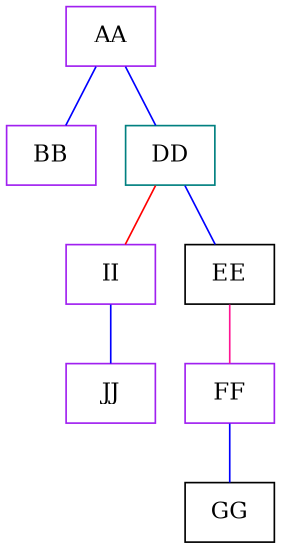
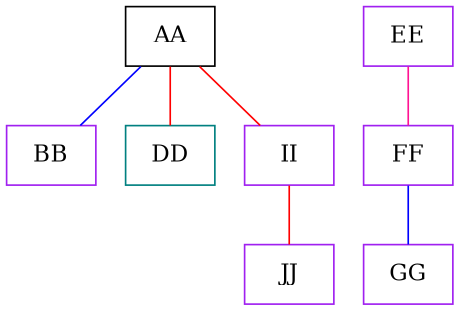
(111, 36) -> (170, 36)
(141, 96) -> (170, 96)
(140, 215) -> (230, 96)
(200, 215) -> none
(230, 274) -> (408, 36)
(111, 334) -> (289, 215)
(230, 512) -> (408, 274)
